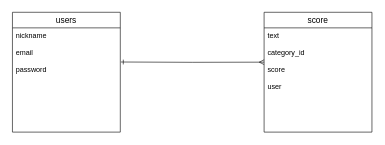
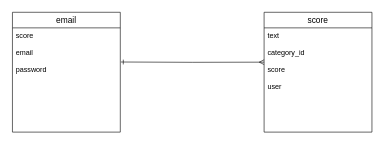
(66, 21) -> (66, 21)
(31, 36) -> (26, 36)
